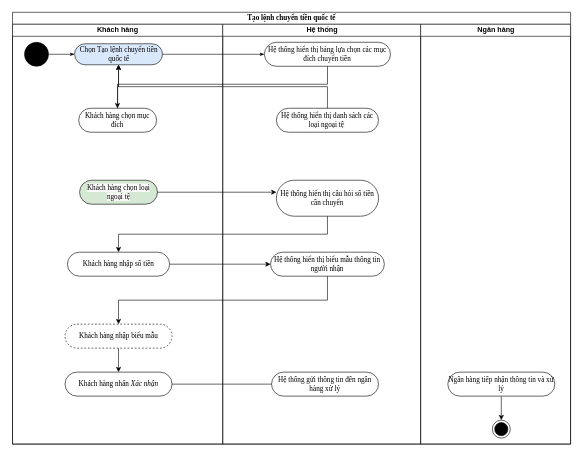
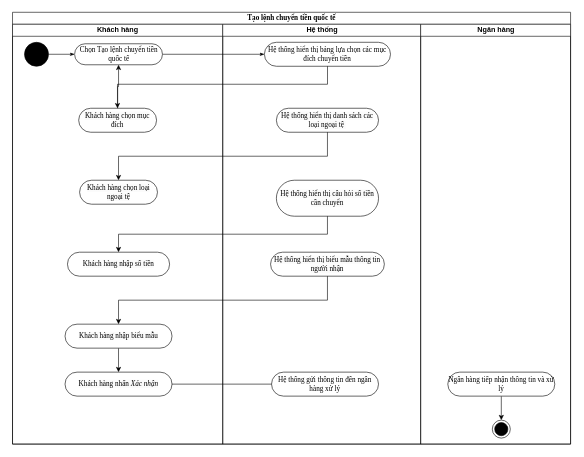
(118, 54) -> (118, 54)
(234, 87) -> (327, 145)
(118, 192) -> (118, 192)
(270, 192) -> none
(265, 264) -> none
(118, 336) -> (118, 336)
